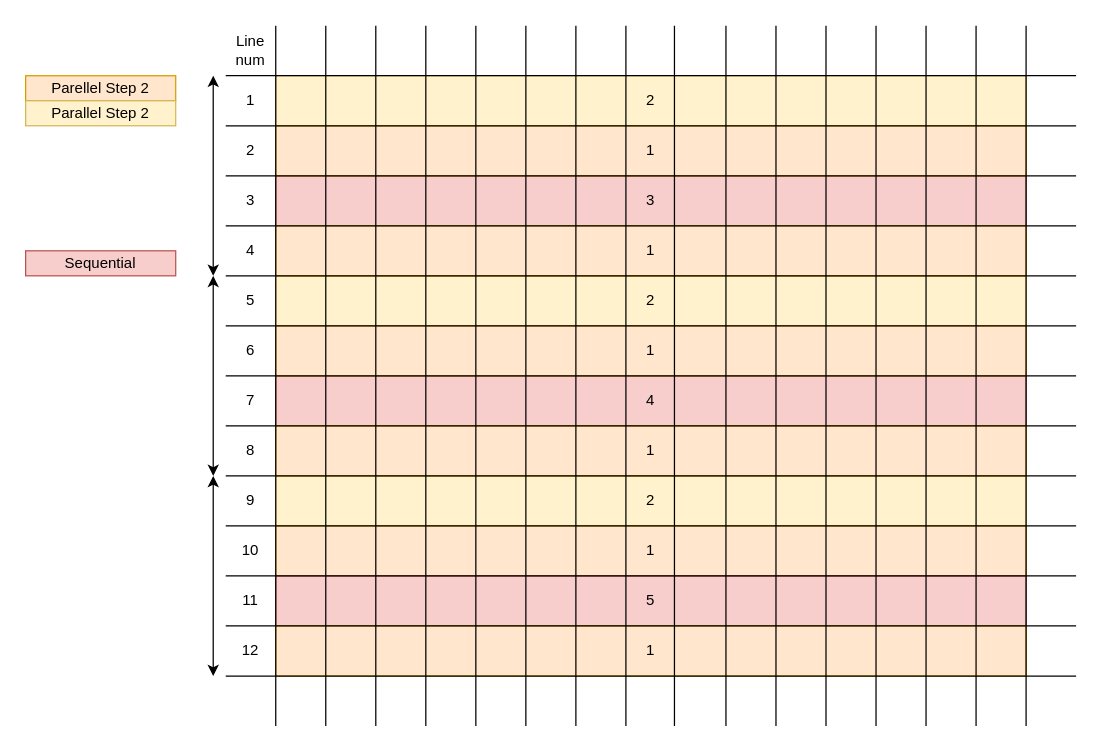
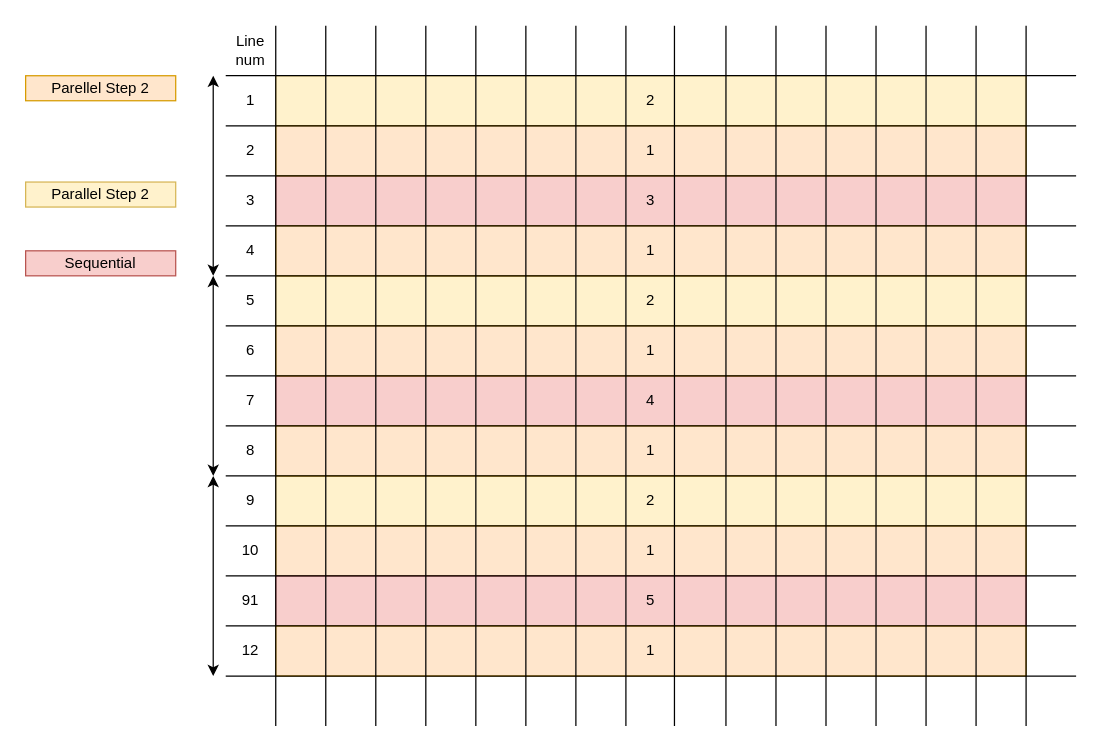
(101, 113) -> (101, 194)
(251, 601) -> (251, 601)
